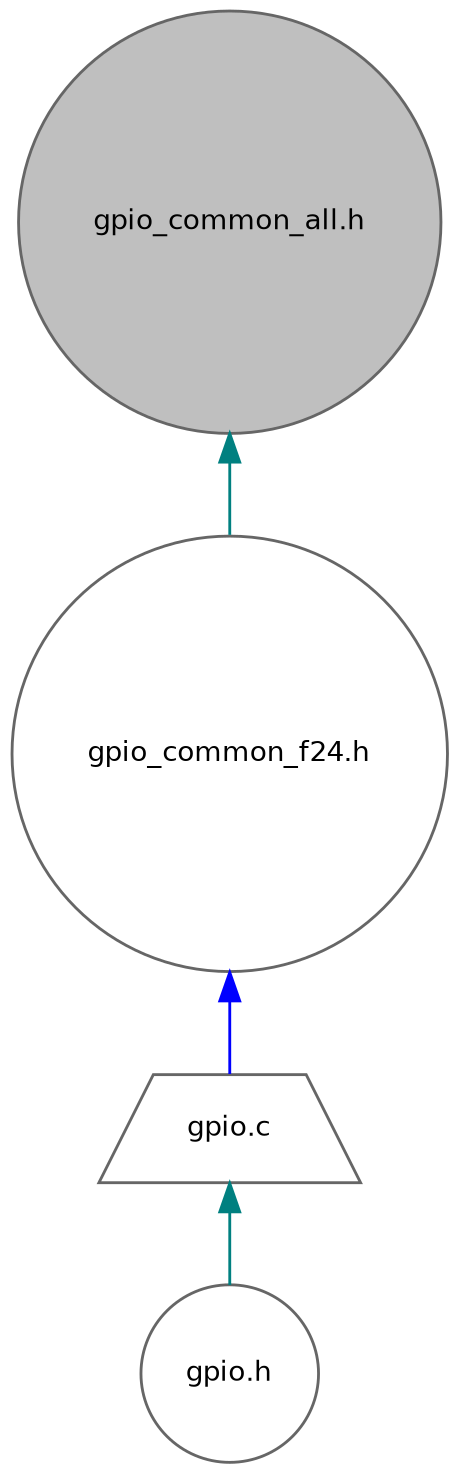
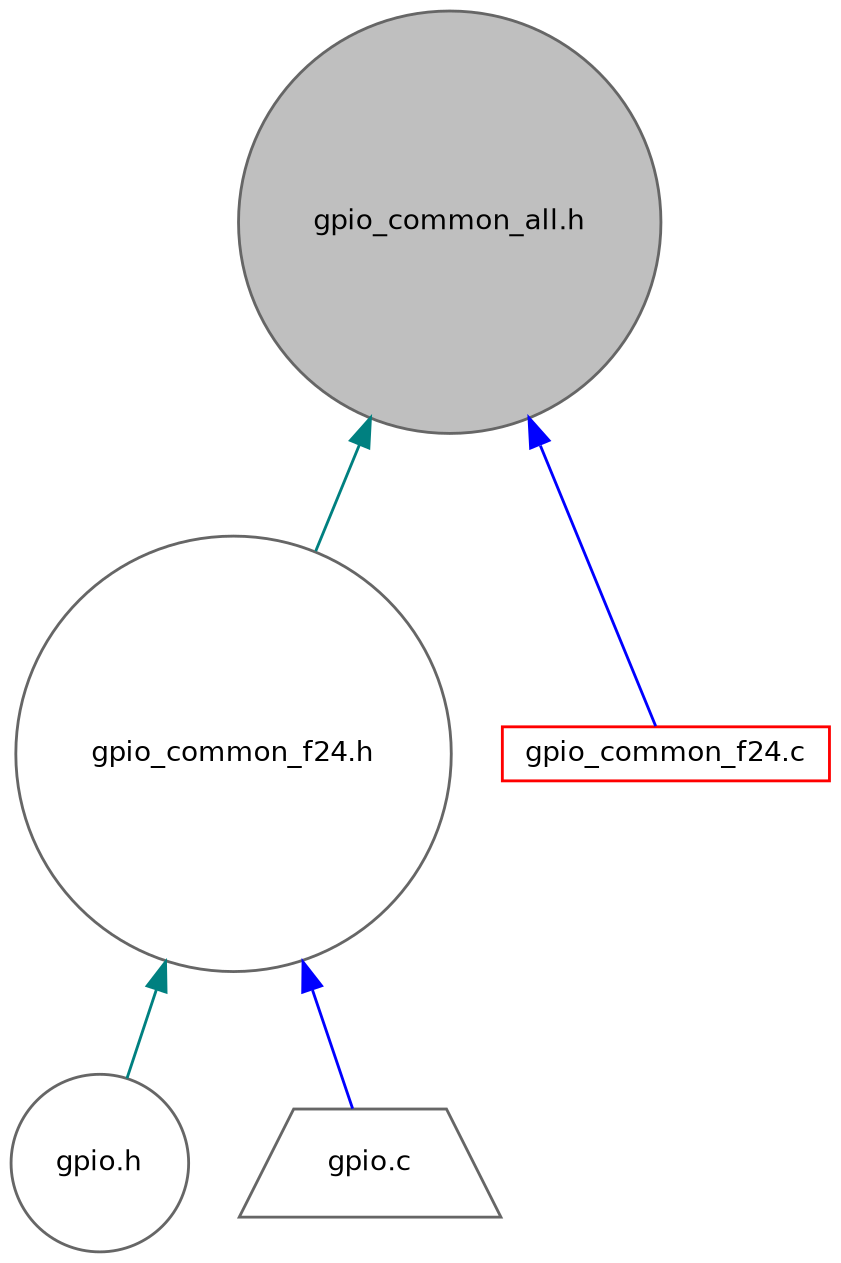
none -> (666, 754)
(230, 1249) -> (142, 1034)
